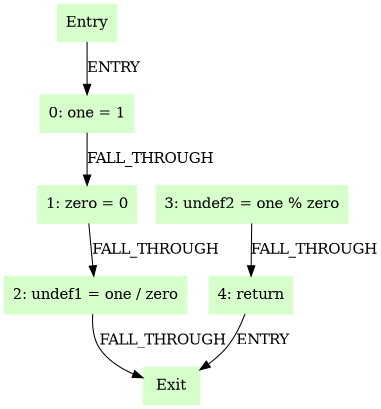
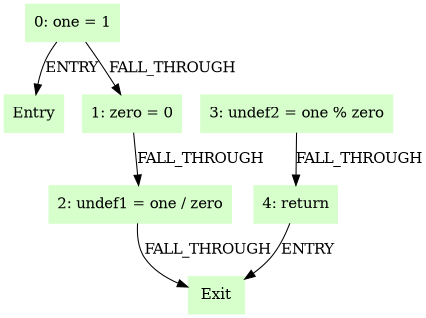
(87, 63) -> (45, 62)
